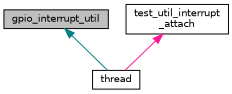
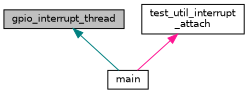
(56, 19) -> (64, 19)
(116, 80) -> (128, 80)
